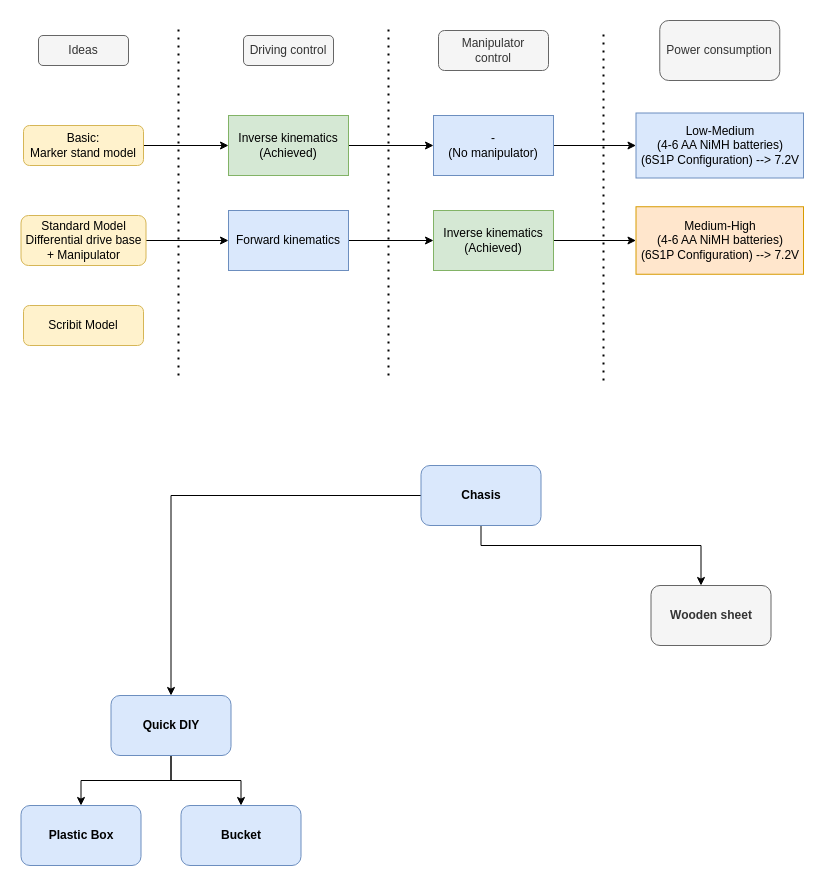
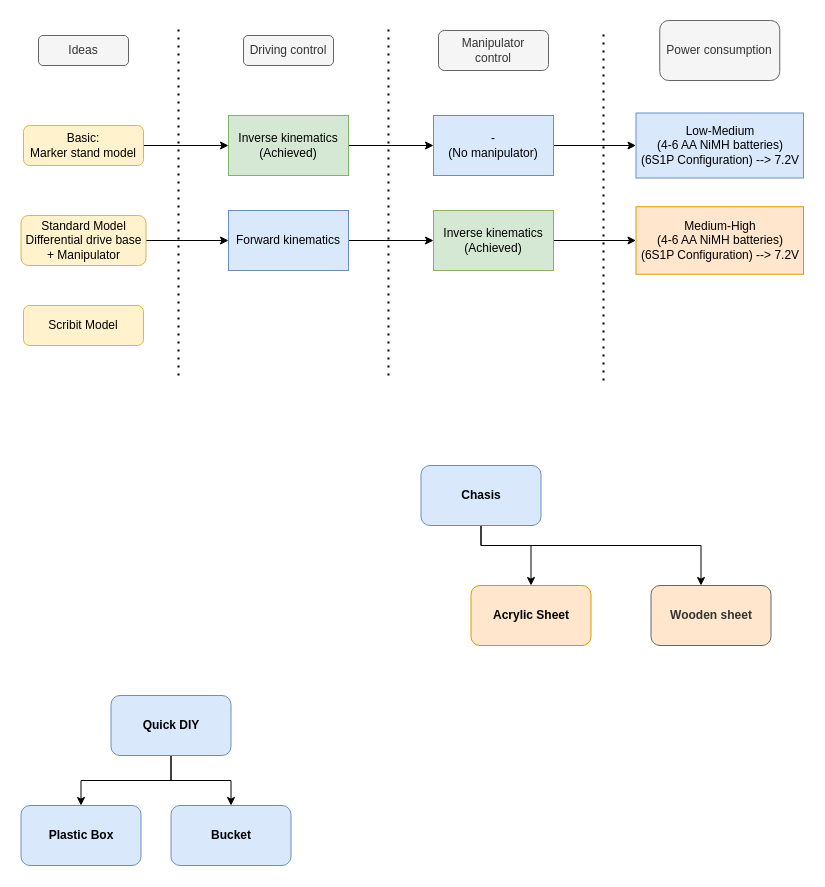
(200, 496) -> none
none -> (531, 563)
none -> (531, 616)
(711, 616) -> (711, 616)
(241, 836) -> (231, 836)
